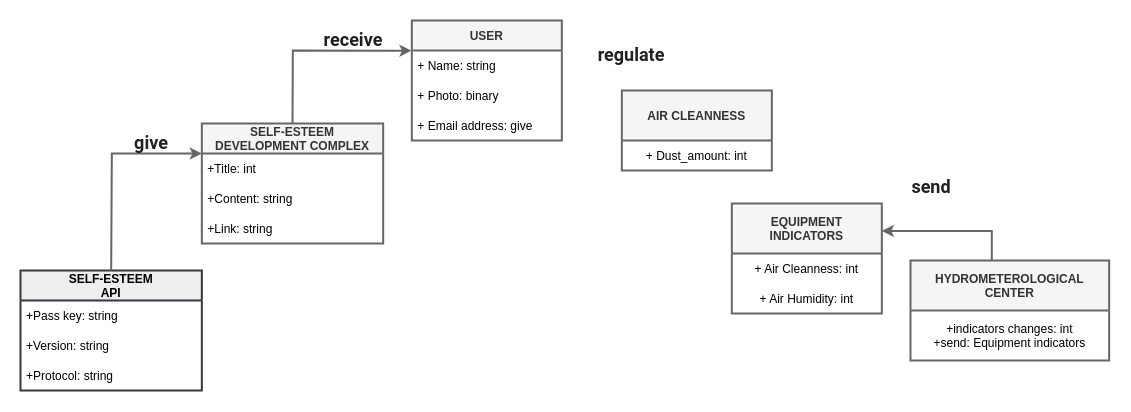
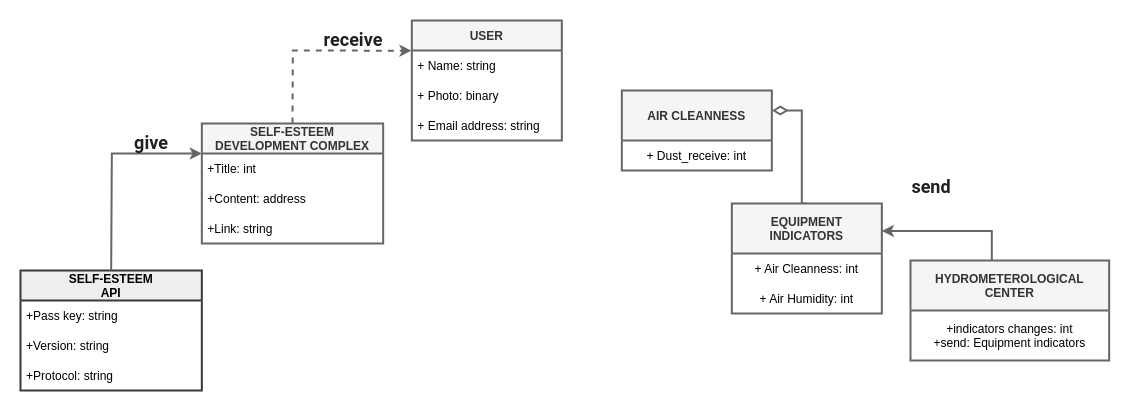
(313, 51) -> (313, 51)
(632, 55) -> none
(477, 126) -> (484, 126)
none -> (802, 150)
(696, 156) -> (696, 156)
(256, 199) -> (261, 199)
